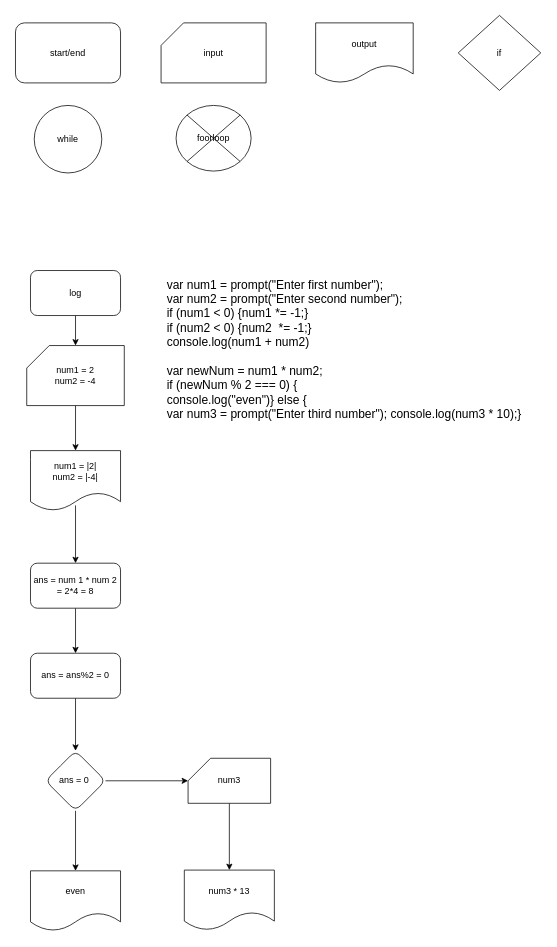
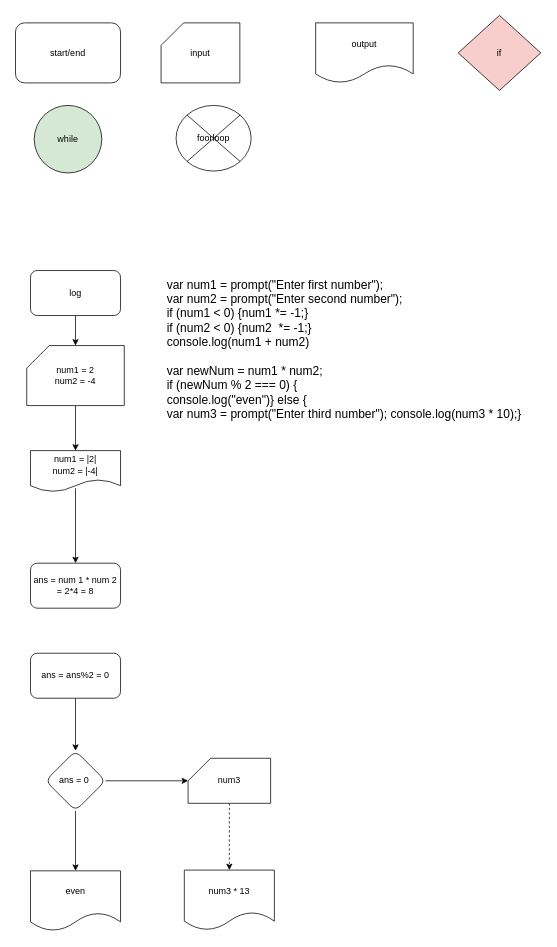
(213, 53) -> (200, 53)
(499, 53) -> (499, 53)
(68, 139) -> (68, 139)
(75, 480) -> (75, 471)
(75, 628) -> none
(229, 834) -> (229, 834)
